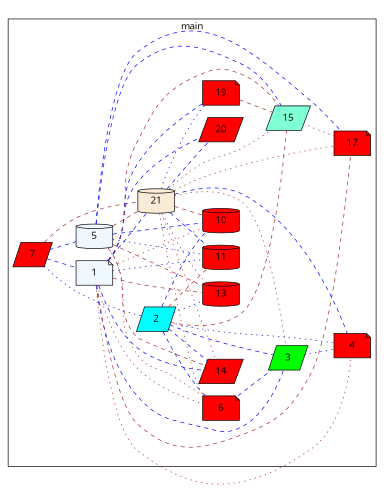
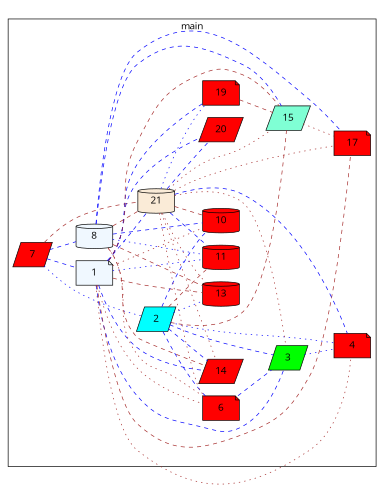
(94, 236) -> (94, 236)
